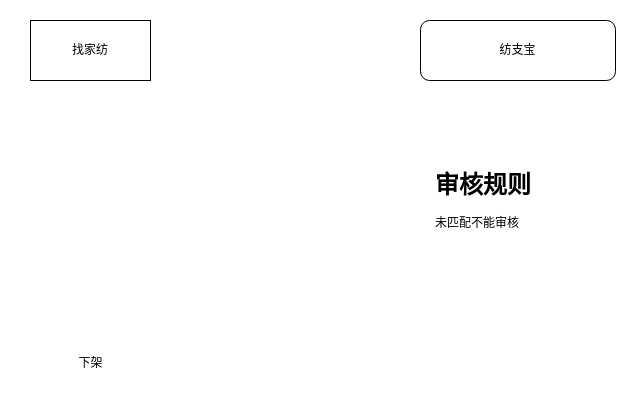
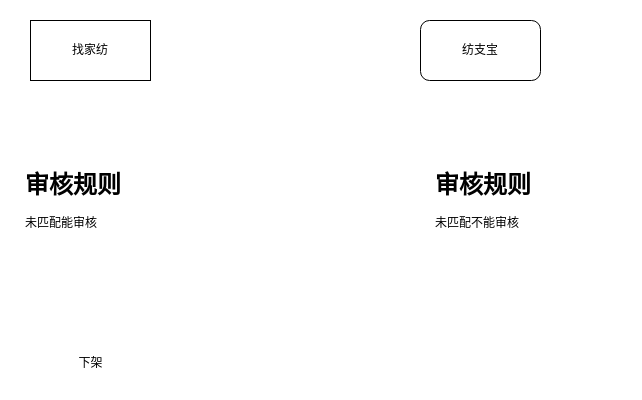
(518, 51) -> (481, 51)
none -> (116, 226)
